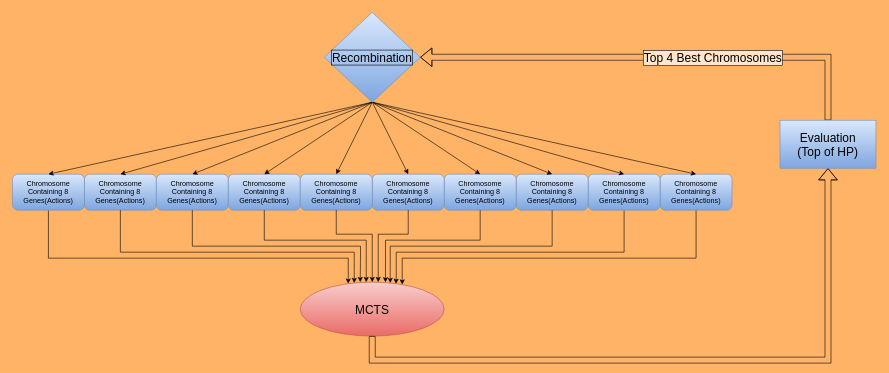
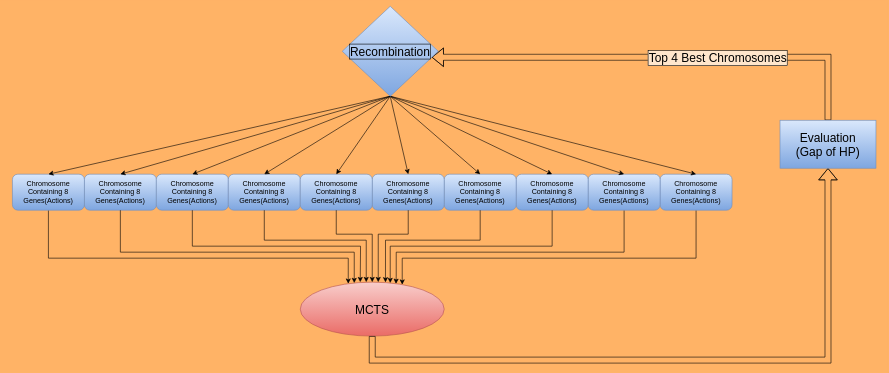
(372, 57) -> (390, 51)
(828, 144) -> (828, 144)
